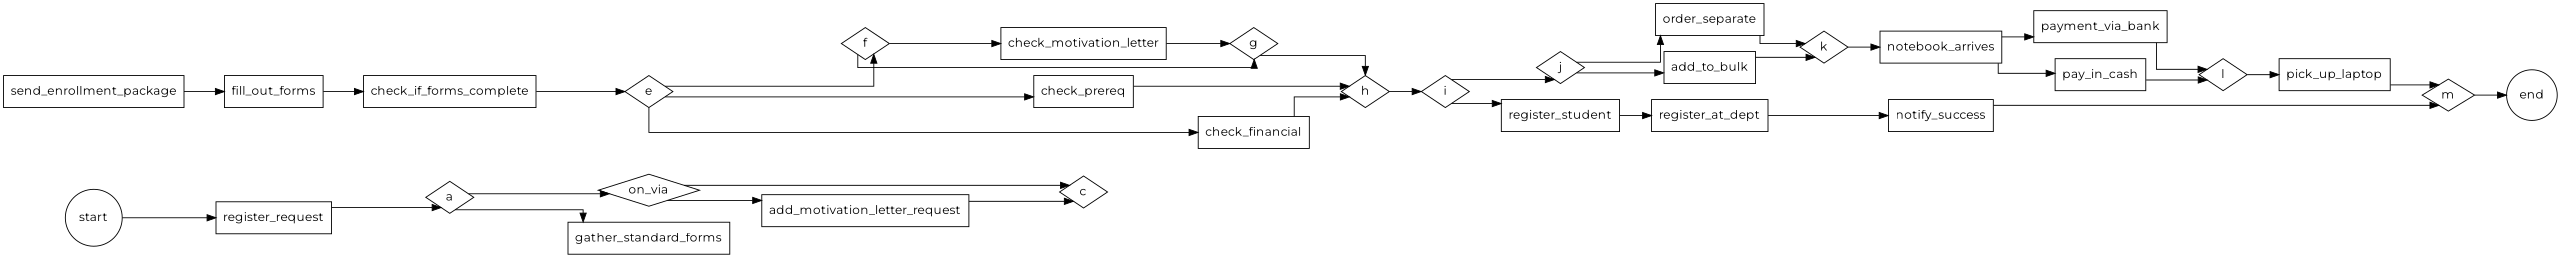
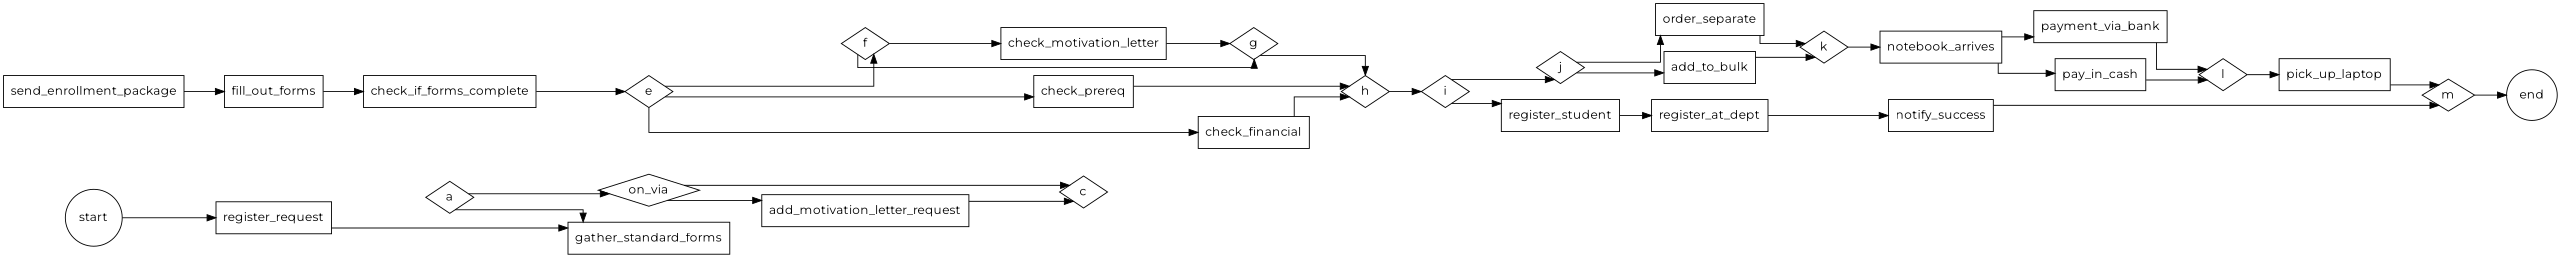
(382, 208) -> (445, 228)
